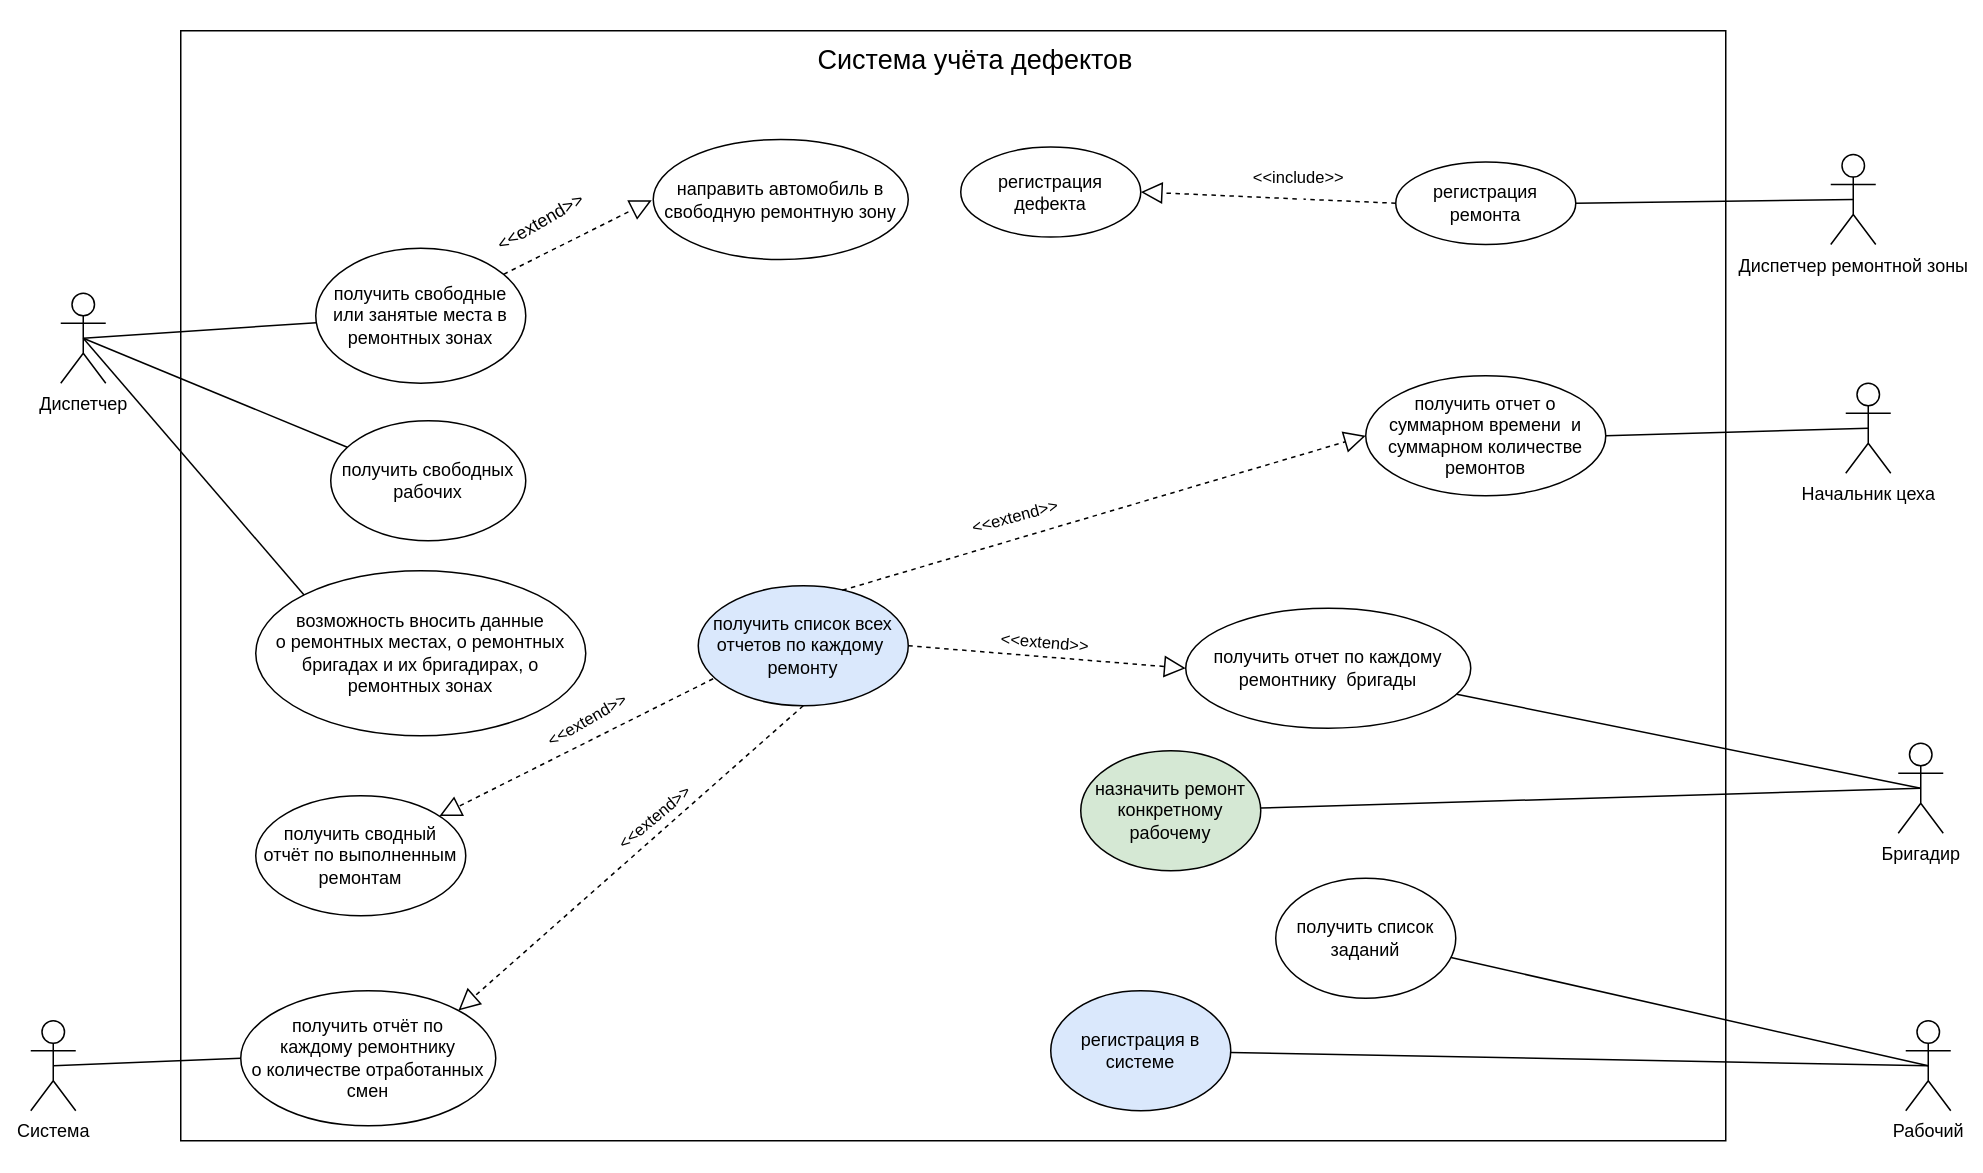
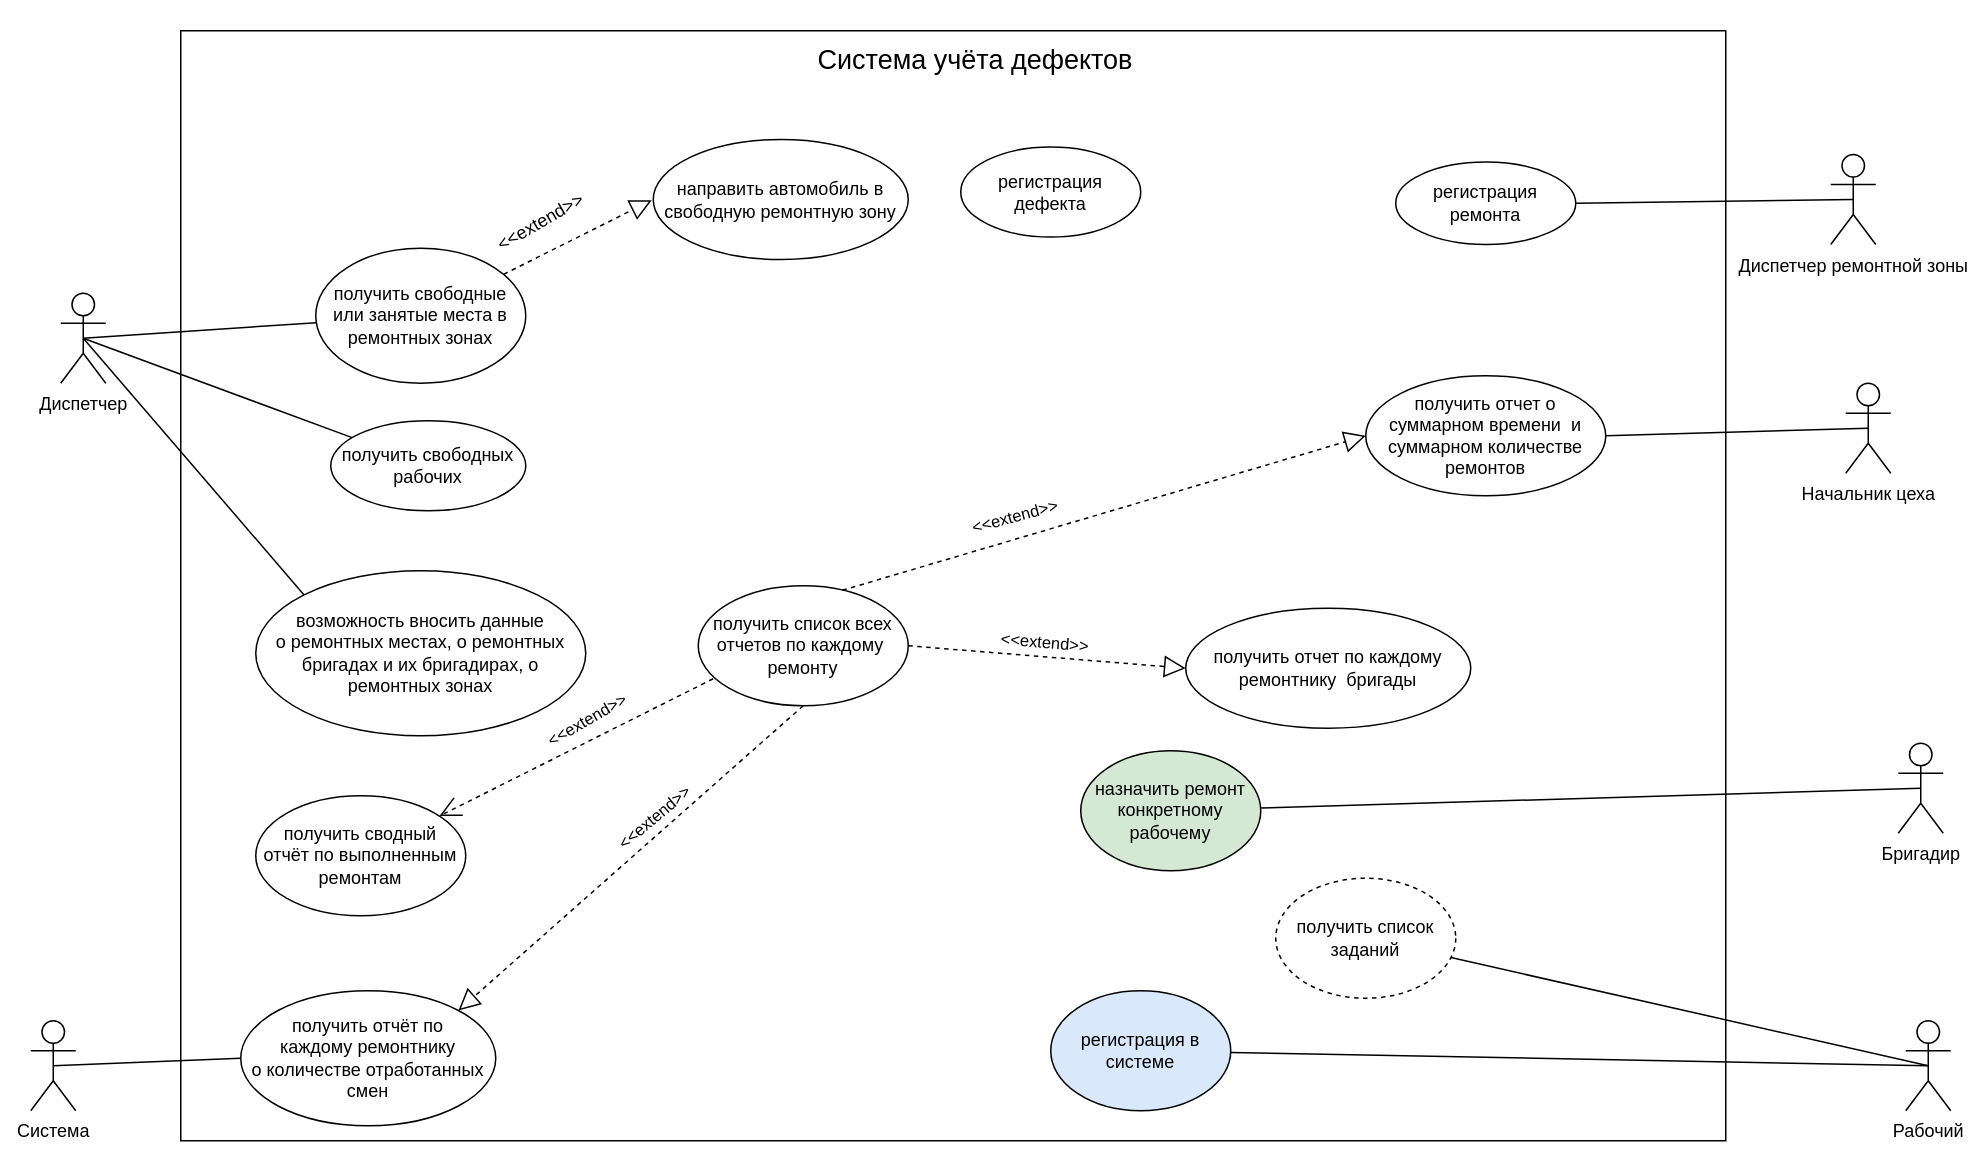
(1279, 198) -> none
(428, 481) -> (428, 466)
(803, 646) -> (803, 646)
(1687, 741) -> none
(460, 806) -> (452, 810)
(1366, 938) -> (1366, 938)
